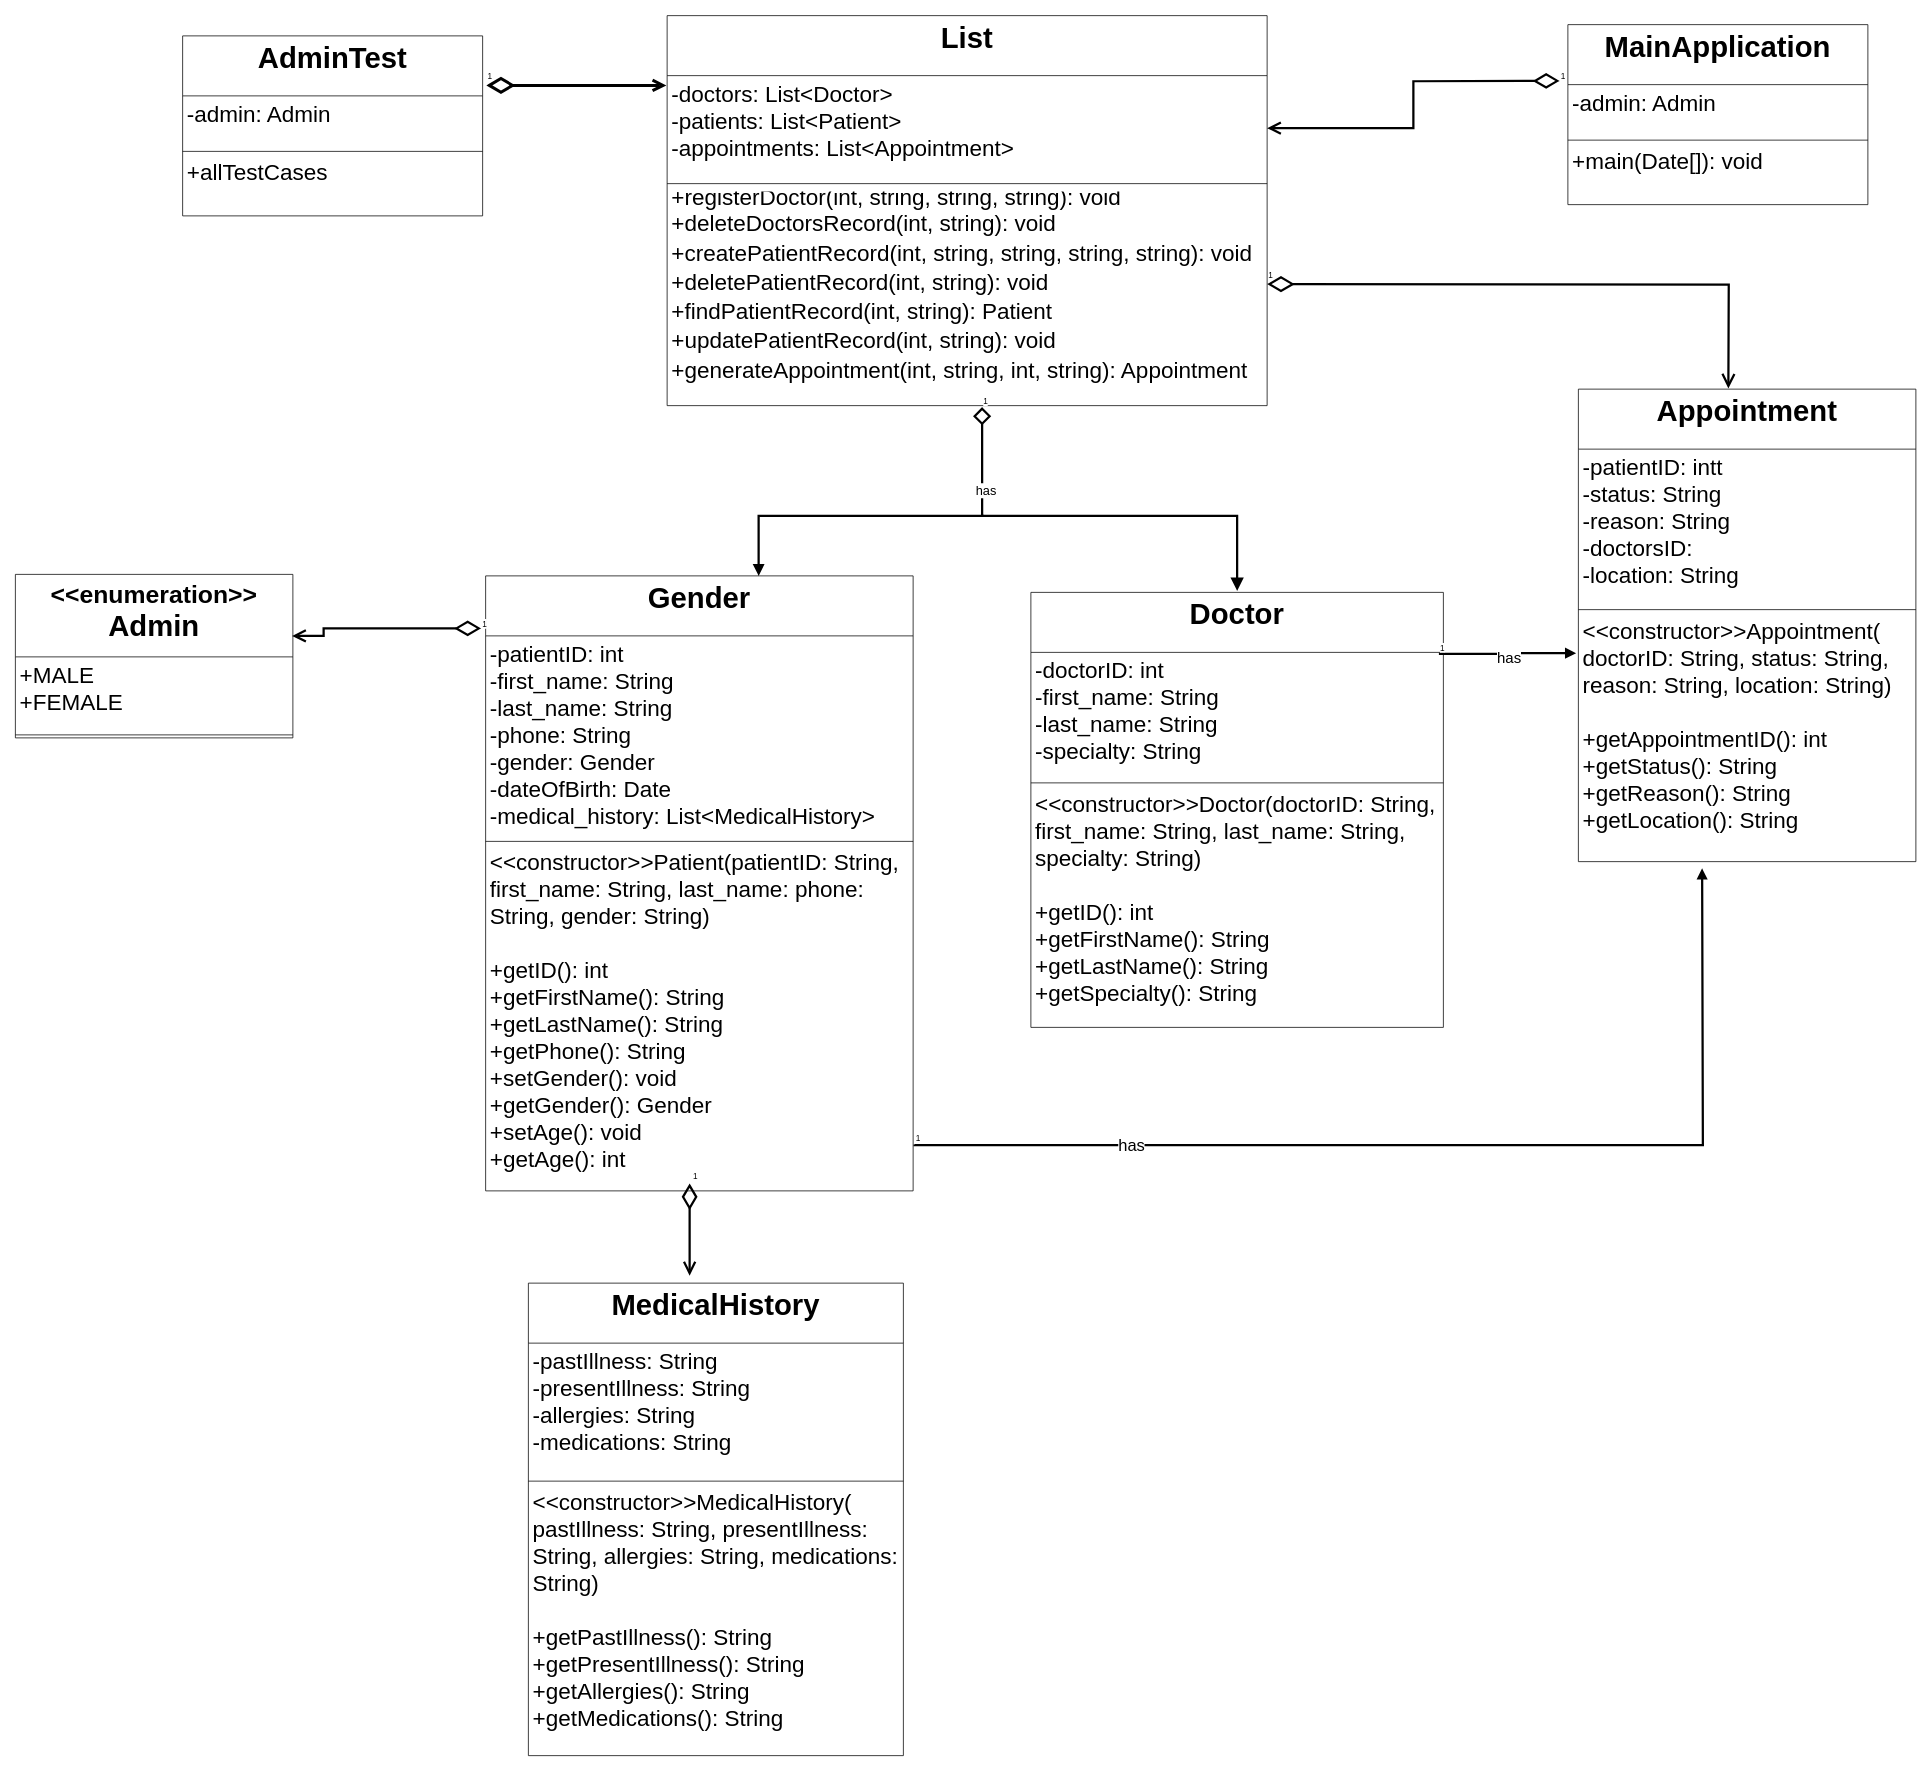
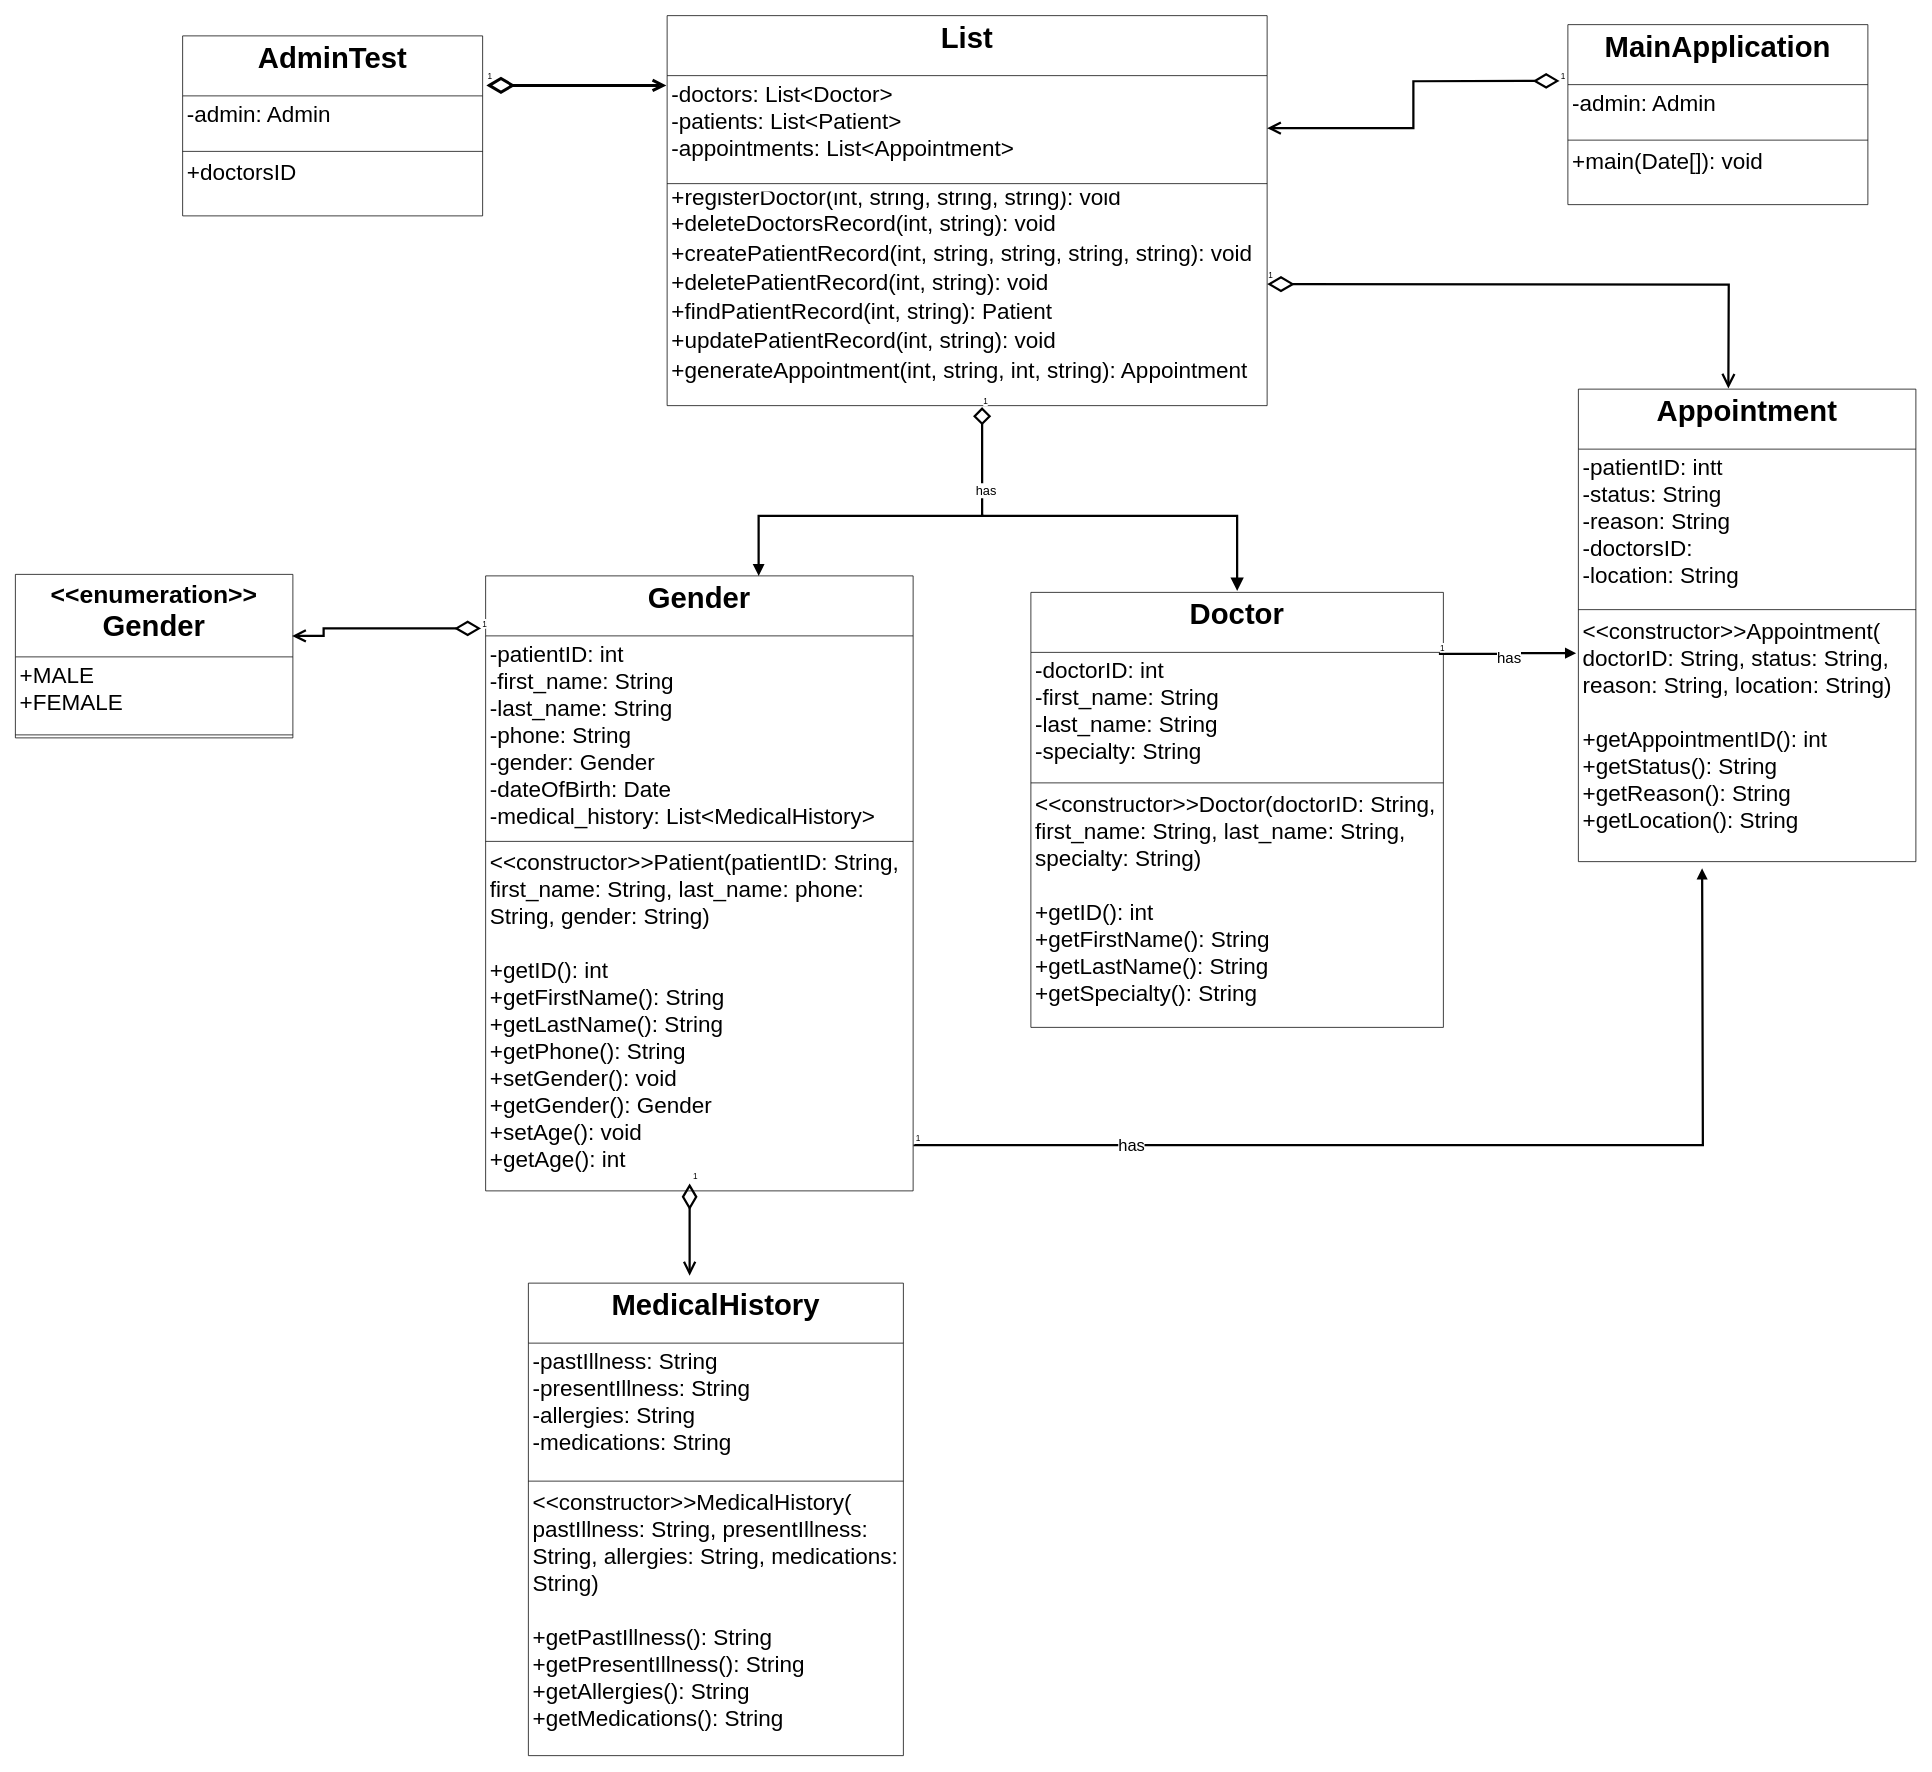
(218, 165) -> (212, 165)
(154, 590) -> (154, 590)
